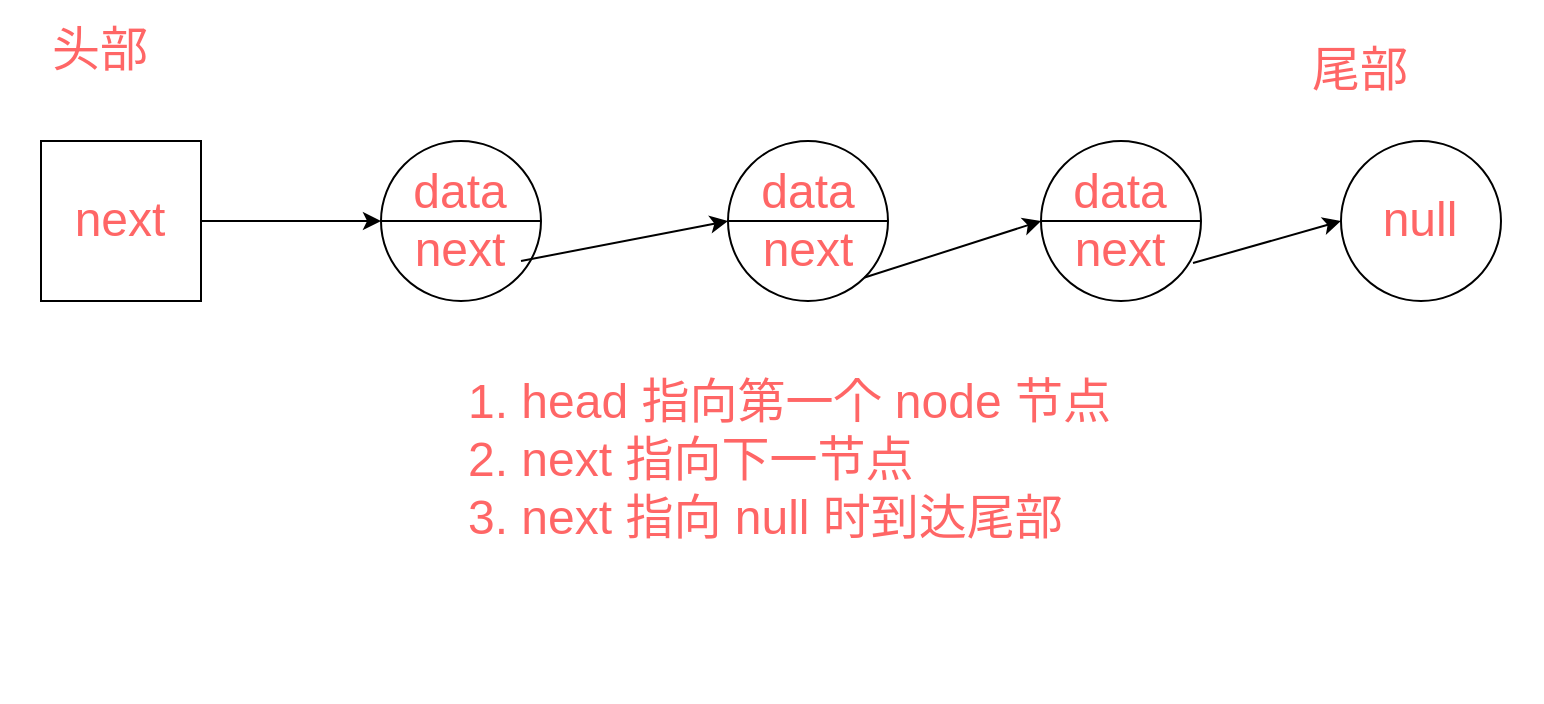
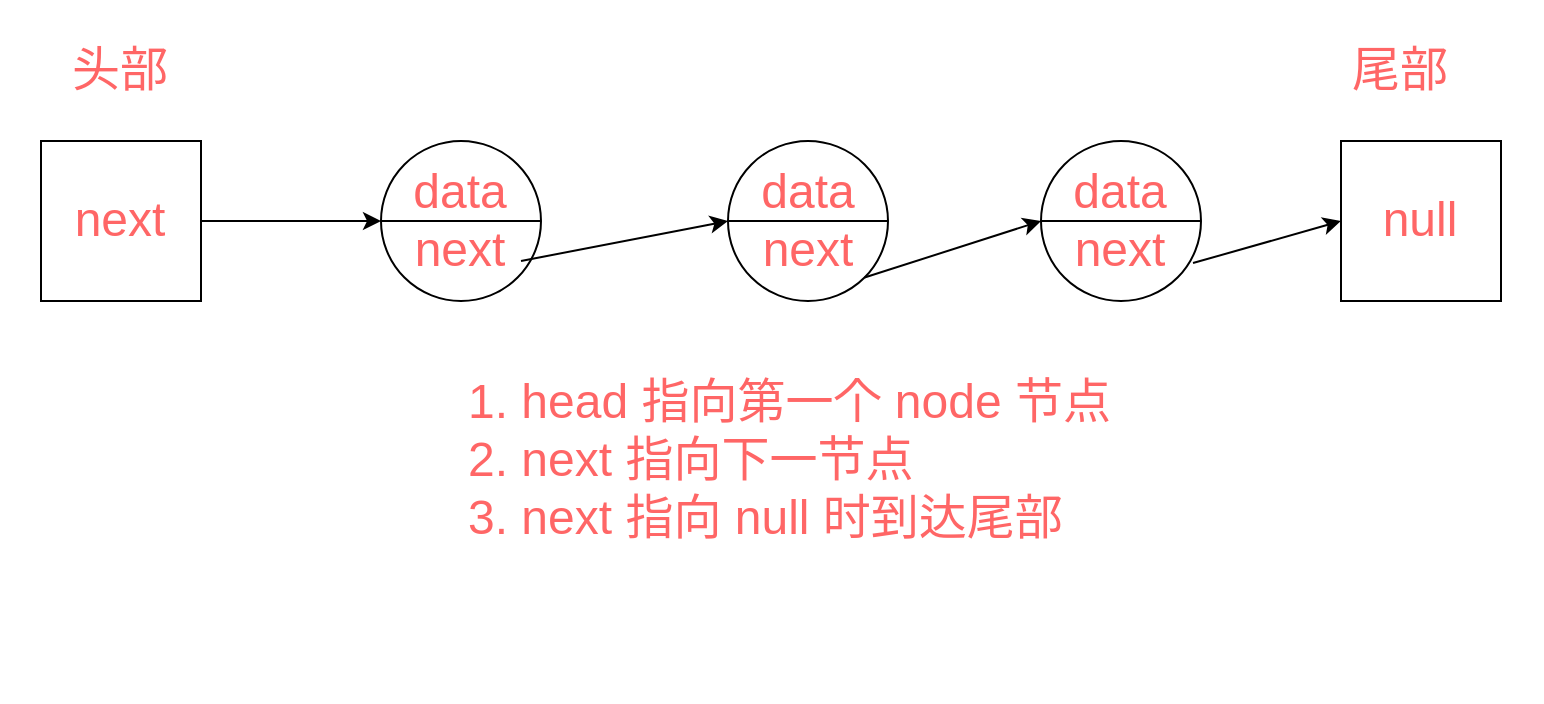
(101, 51) -> (121, 71)
(1361, 71) -> (1401, 71)
(1421, 221) -> (1421, 221)
